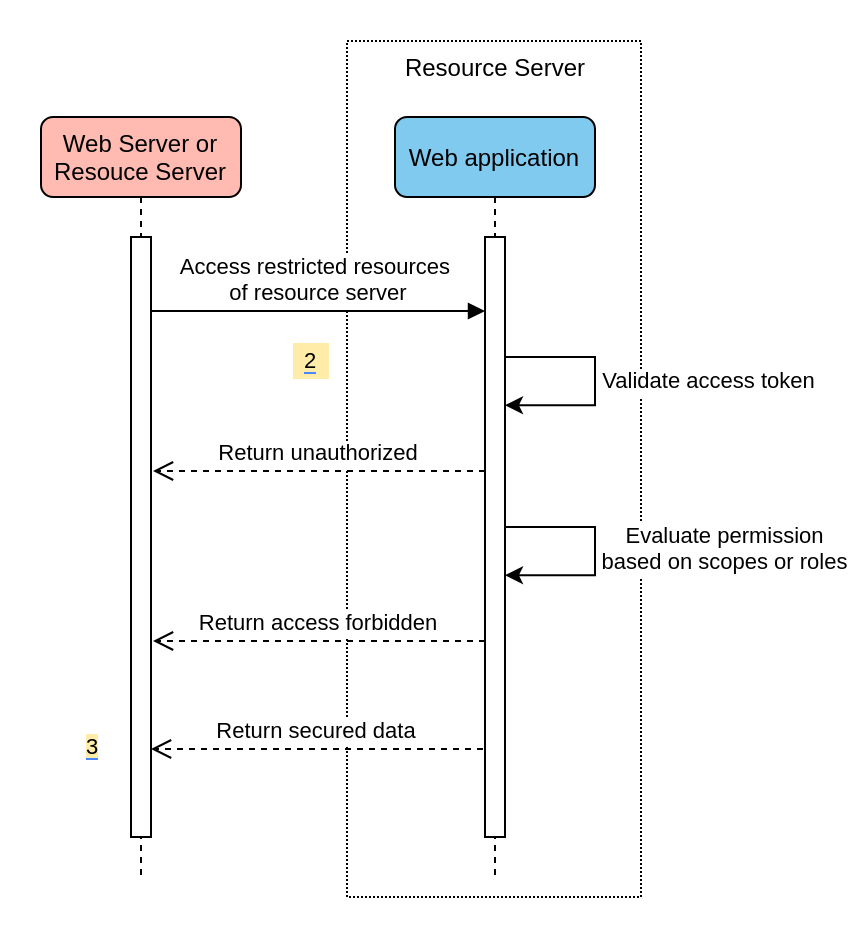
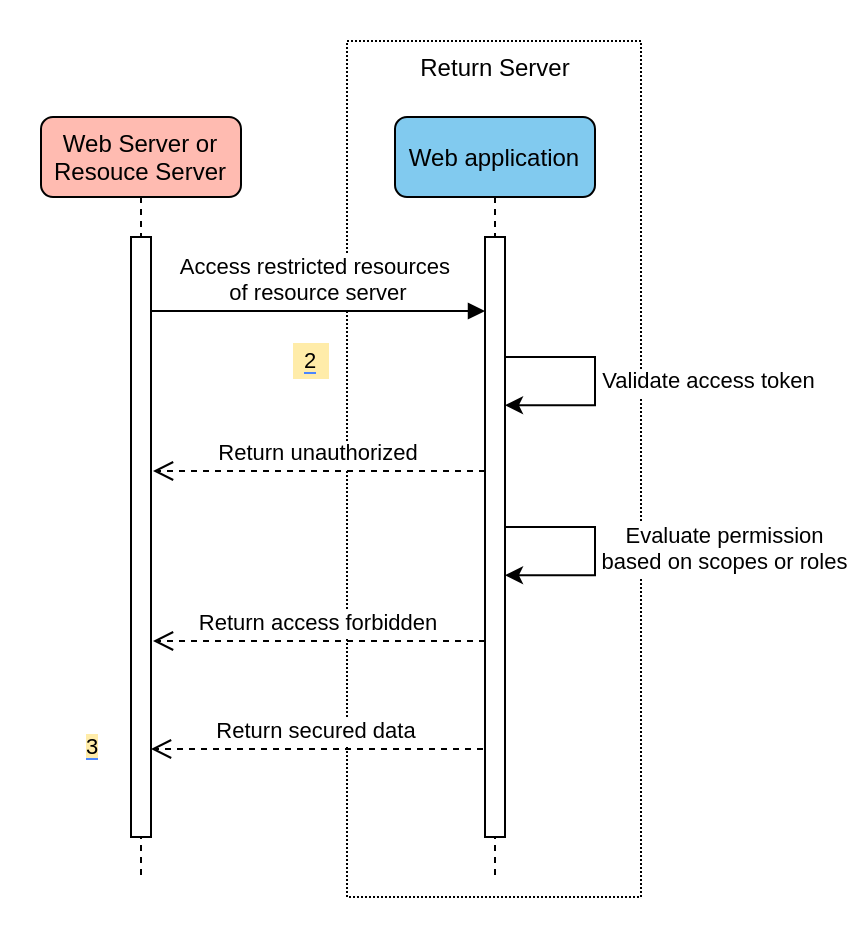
(496, 69) -> (496, 69)
